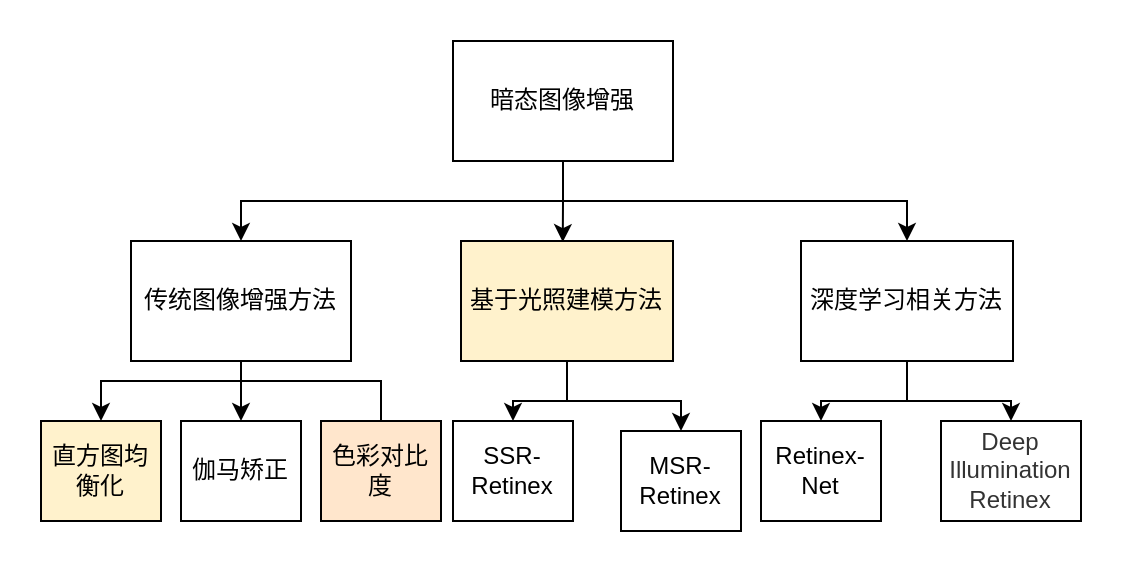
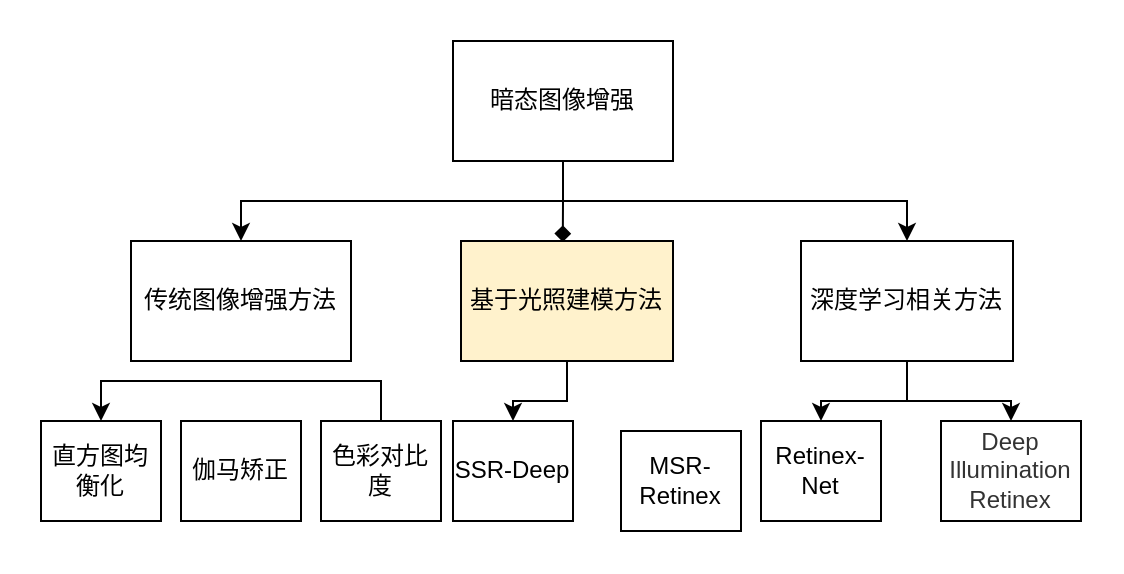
(563, 227) -> (563, 226)
(241, 398) -> none
(634, 401) -> none
(101, 471) -> (101, 471)
(381, 471) -> (381, 471)
(513, 471) -> (513, 471)
